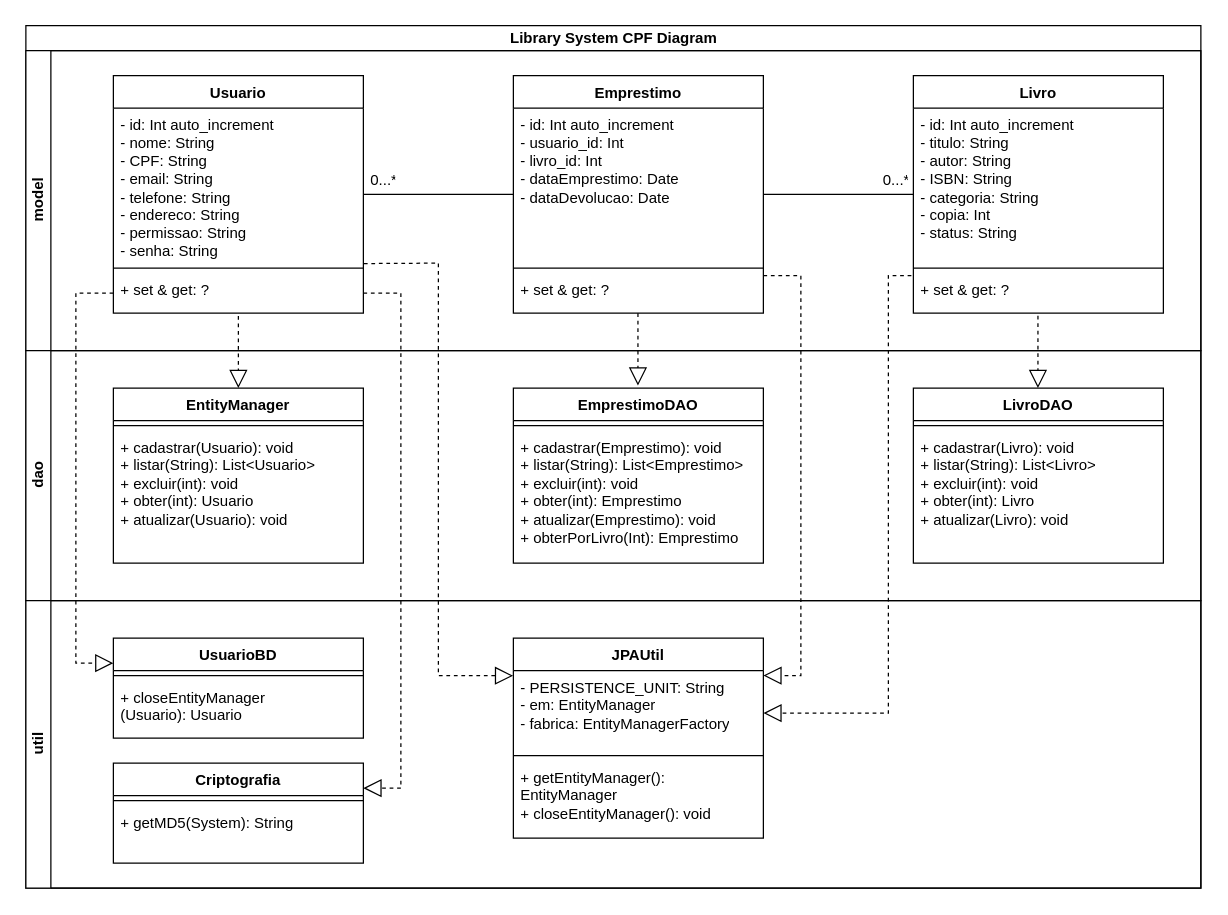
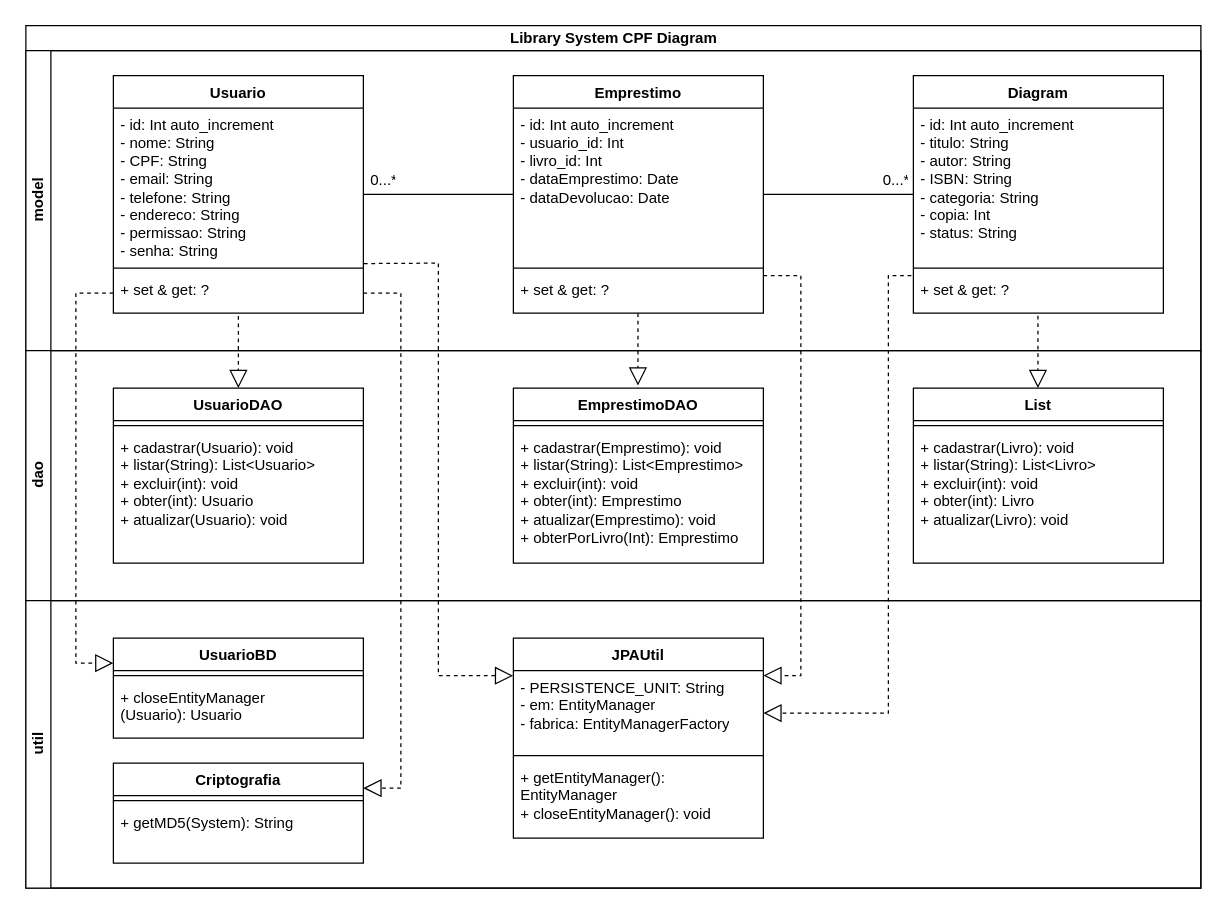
(1038, 93) -> (1038, 93)
(238, 406) -> (238, 406)
(1038, 406) -> (1038, 406)
